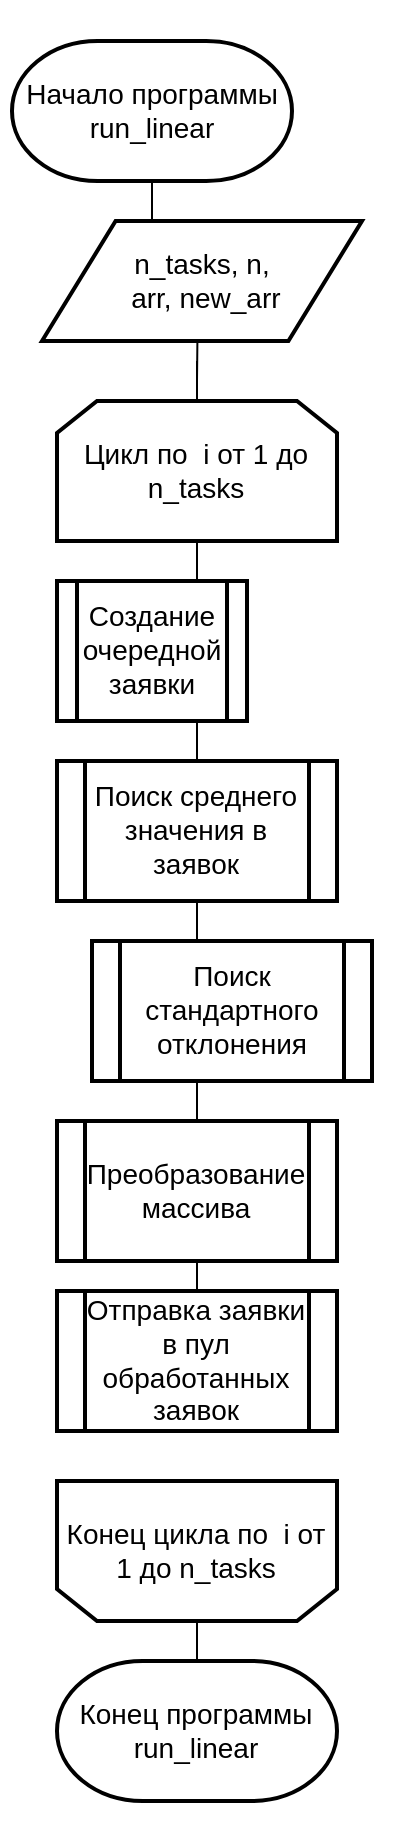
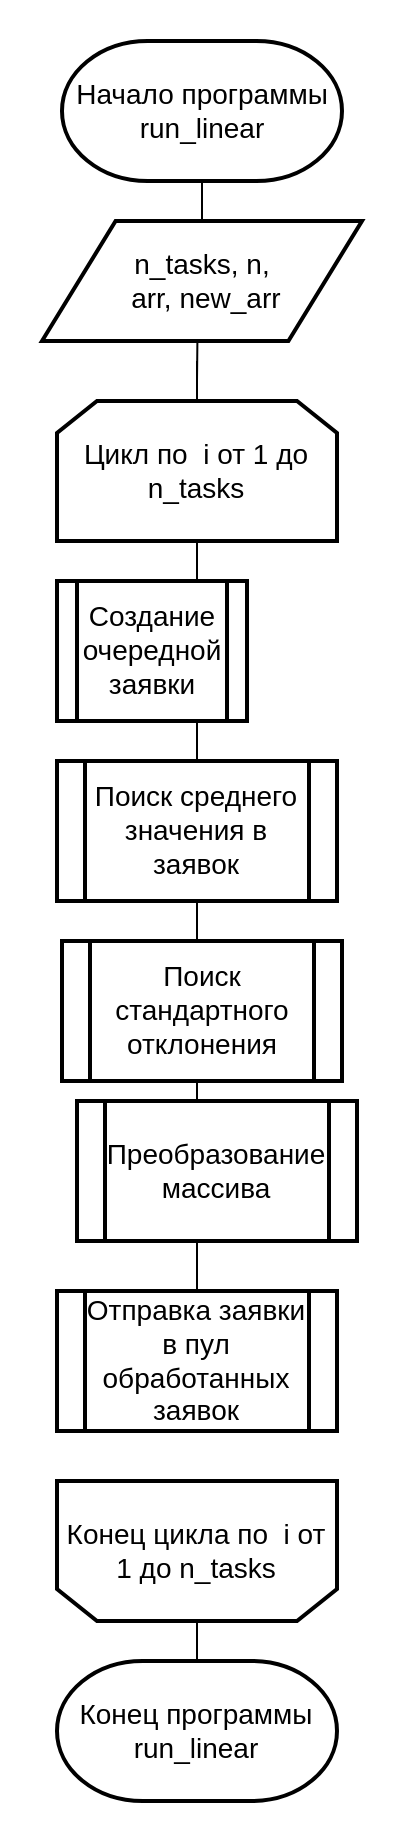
(152, 111) -> (202, 111)
(232, 1011) -> (202, 1011)
(197, 1191) -> (217, 1171)
